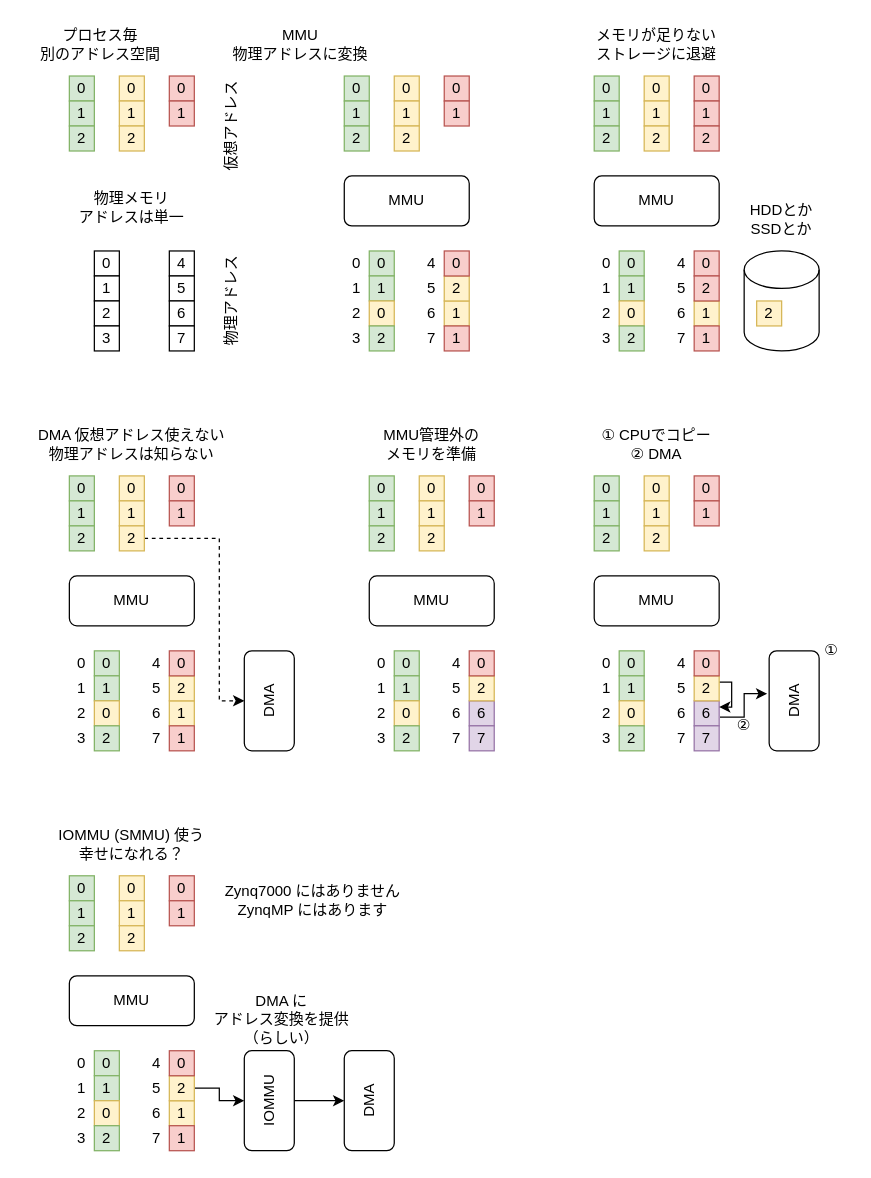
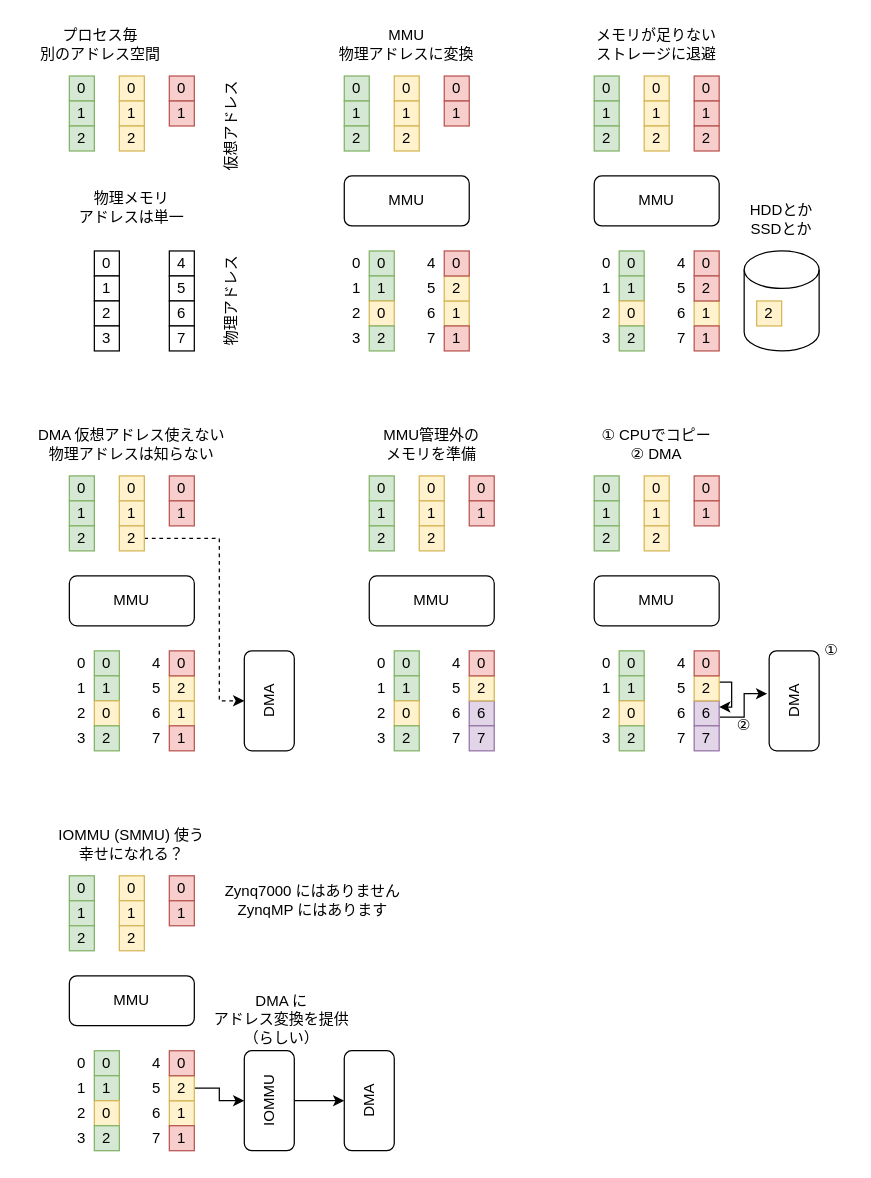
(301, 44) -> (407, 44)
